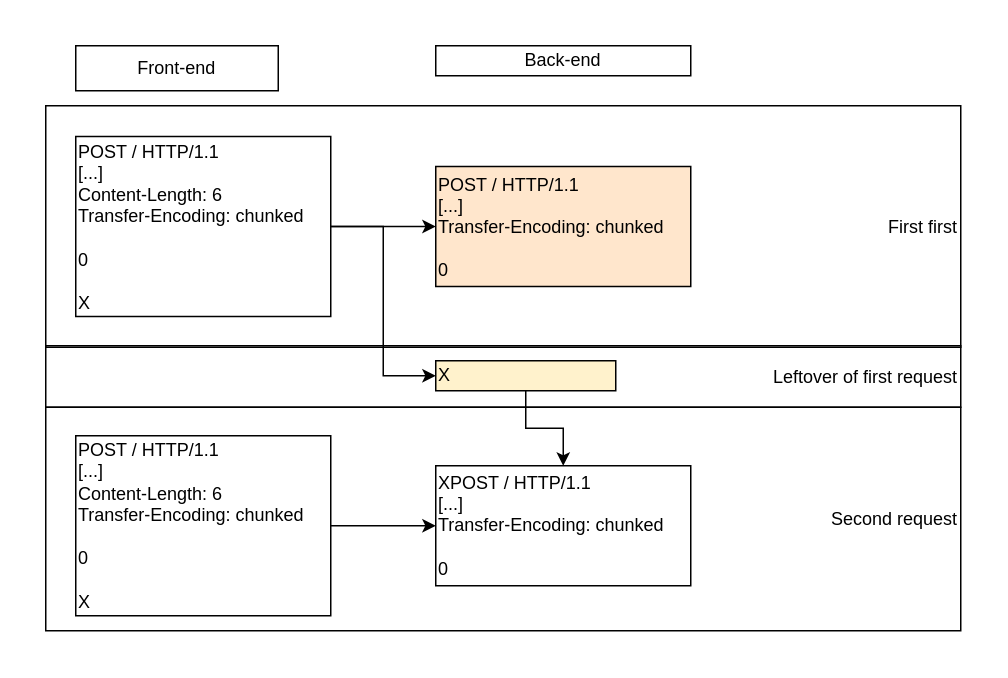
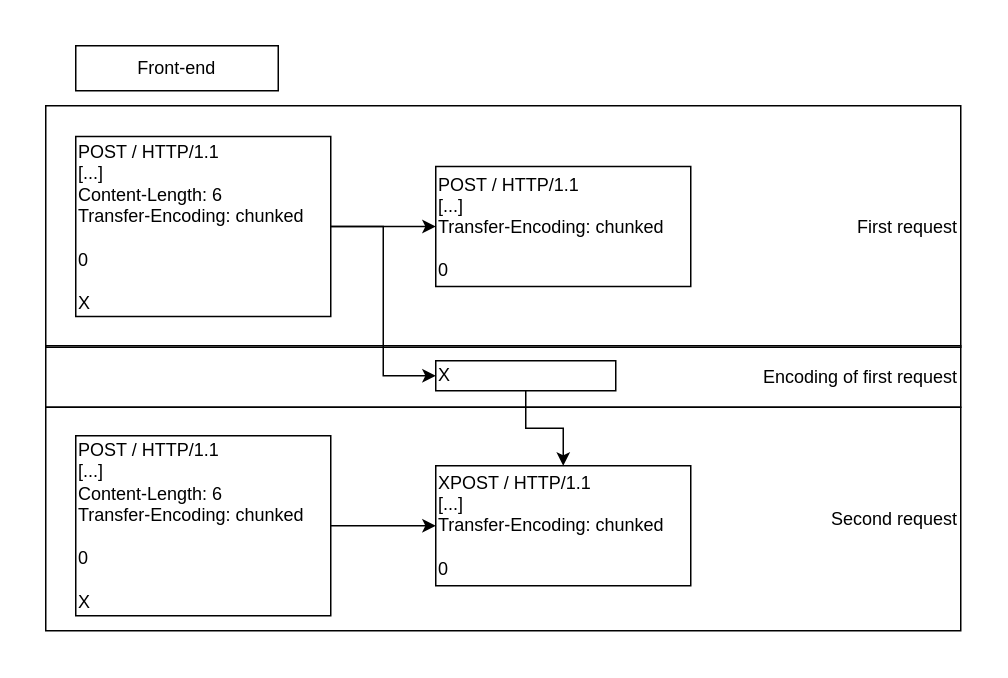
(563, 61) -> none
(563, 227) -> (563, 227)
(909, 227) -> (897, 227)
(526, 376) -> (526, 376)
(841, 377) -> (843, 377)
